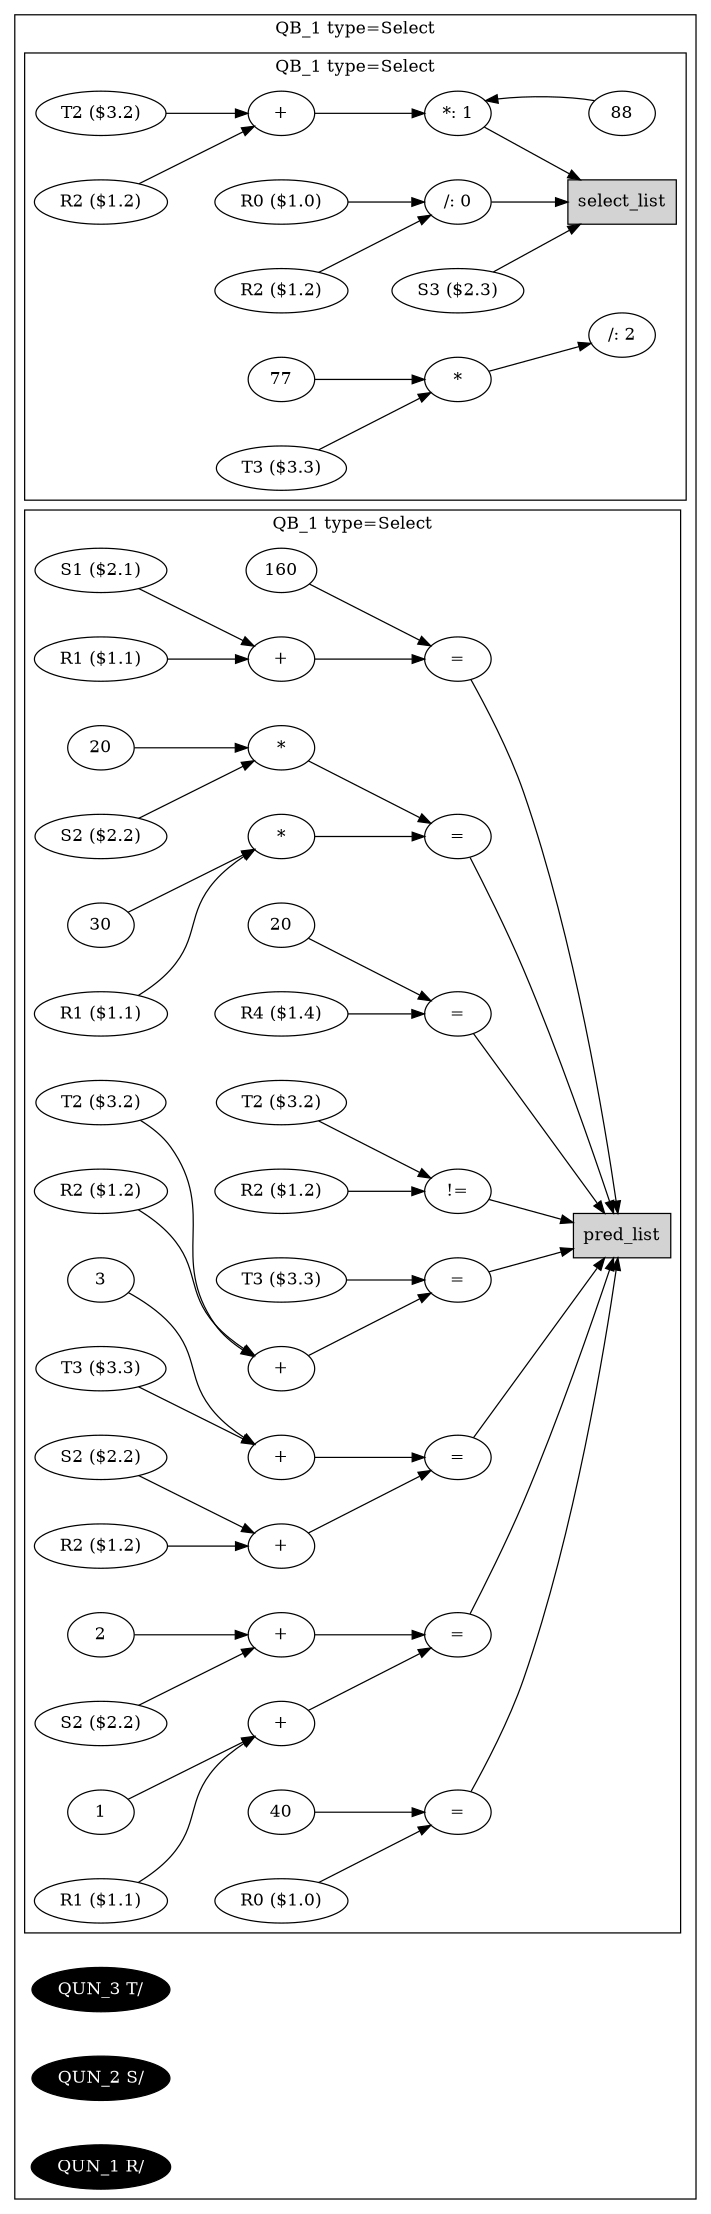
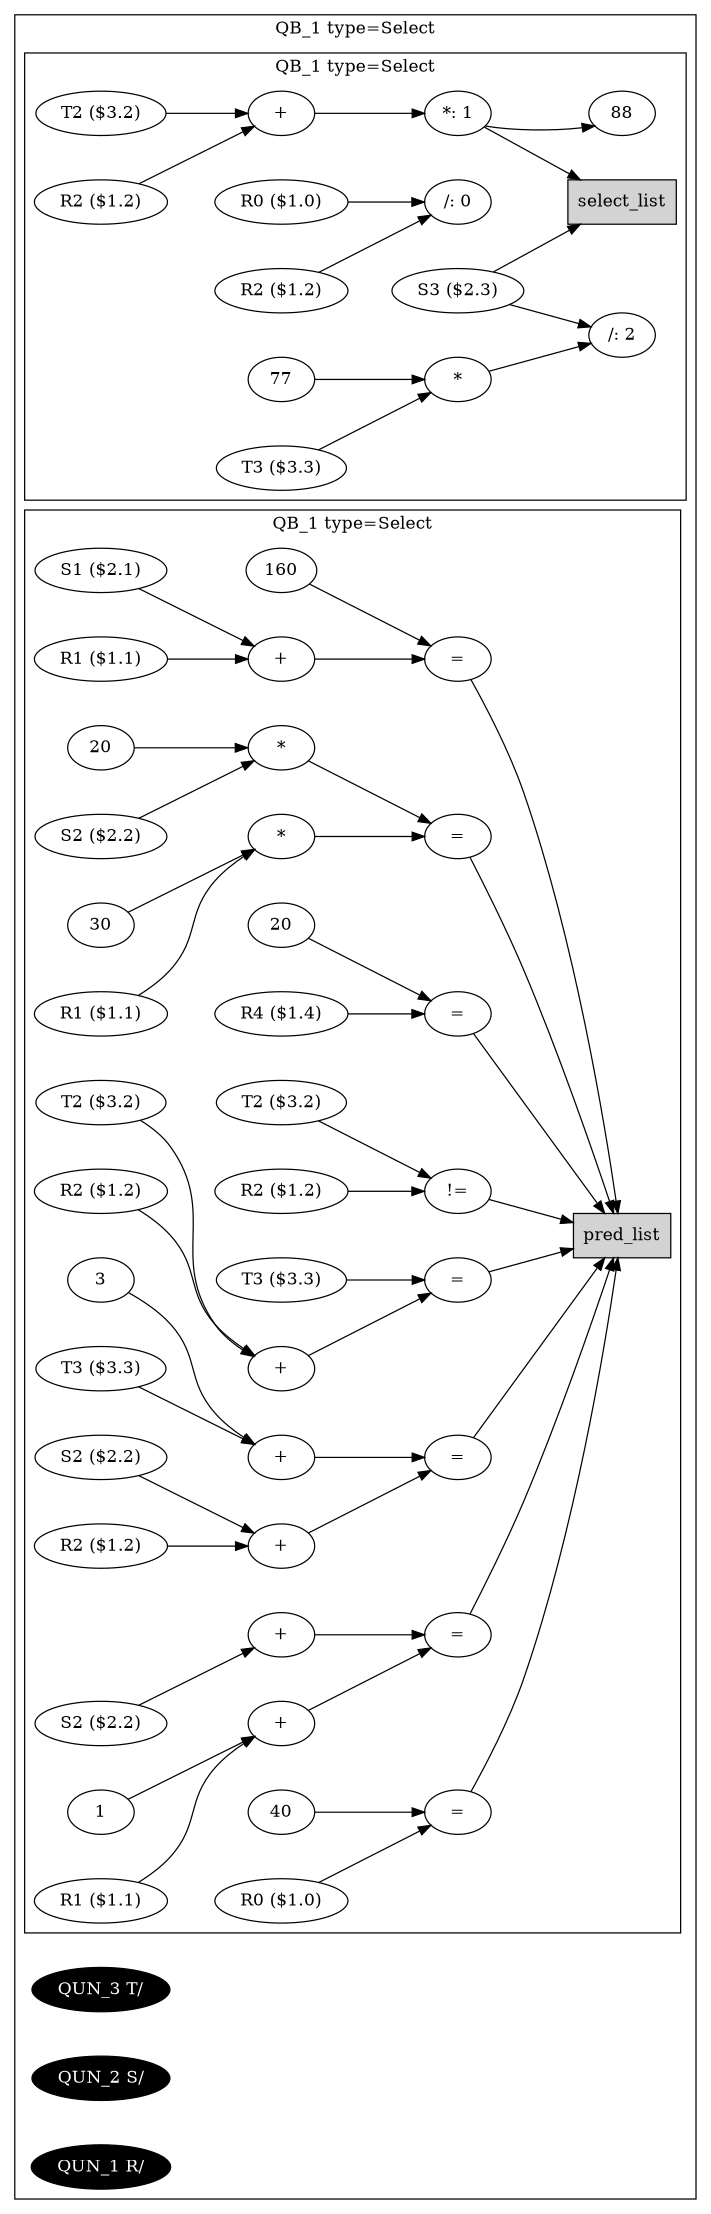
(546, 97) -> (534, 130)
(523, 202) -> none
none -> (544, 314)
(101, 1635) -> none
